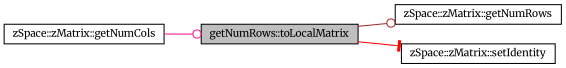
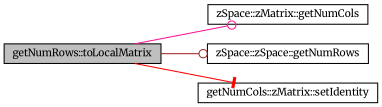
(478, 14) -> (288, 54)
(178, 34) -> (181, 35)
(478, 54) -> (288, 93)
